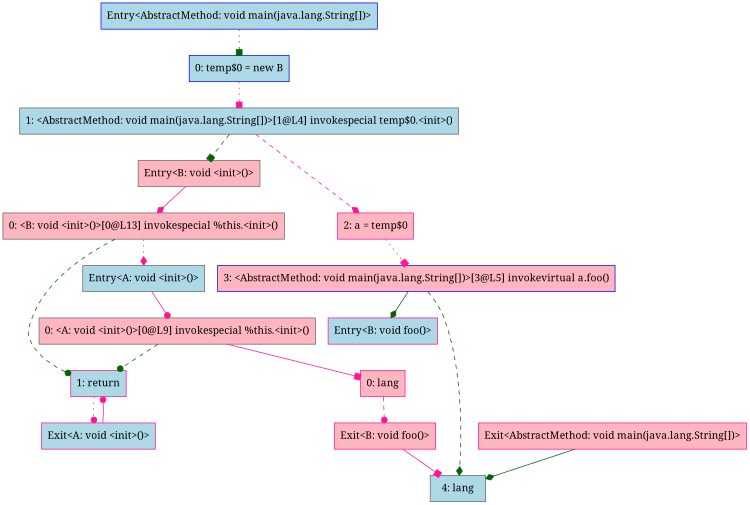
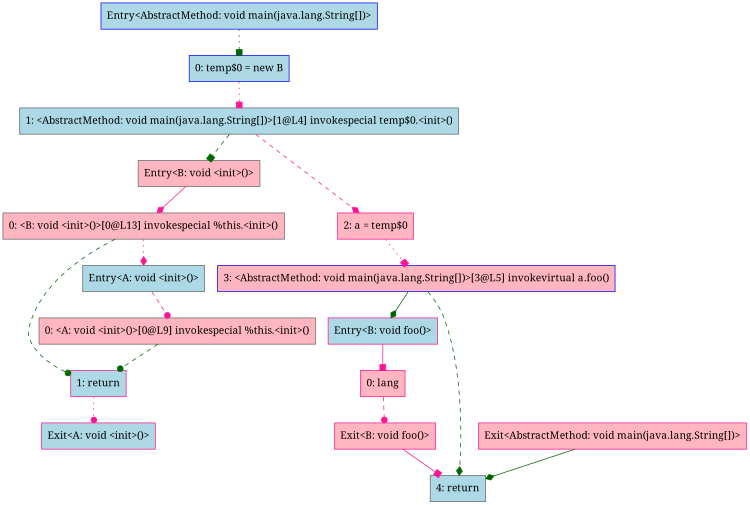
(159, 302) -> (159, 302)
(290, 360) -> (383, 354)
(103, 413) -> none
(458, 489) -> (458, 489)
